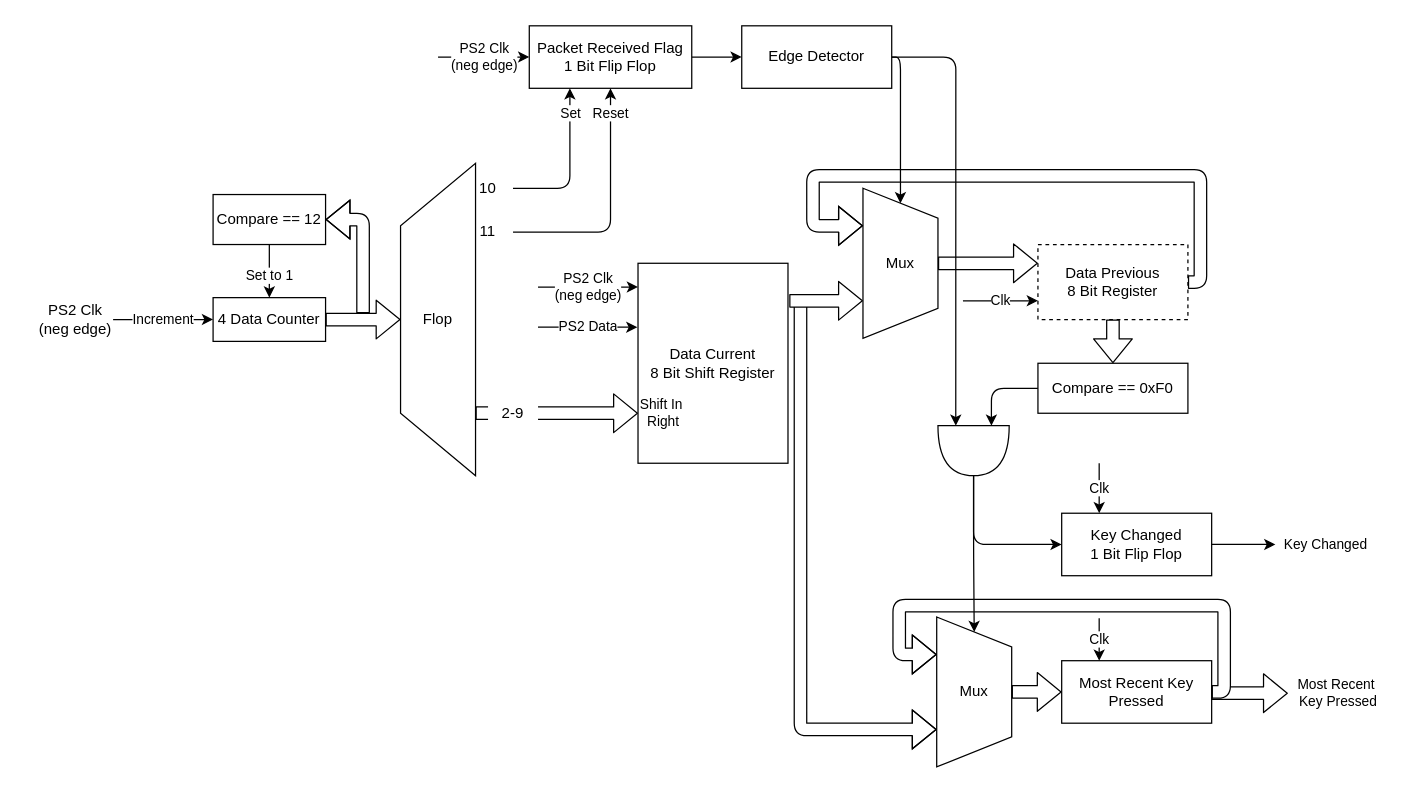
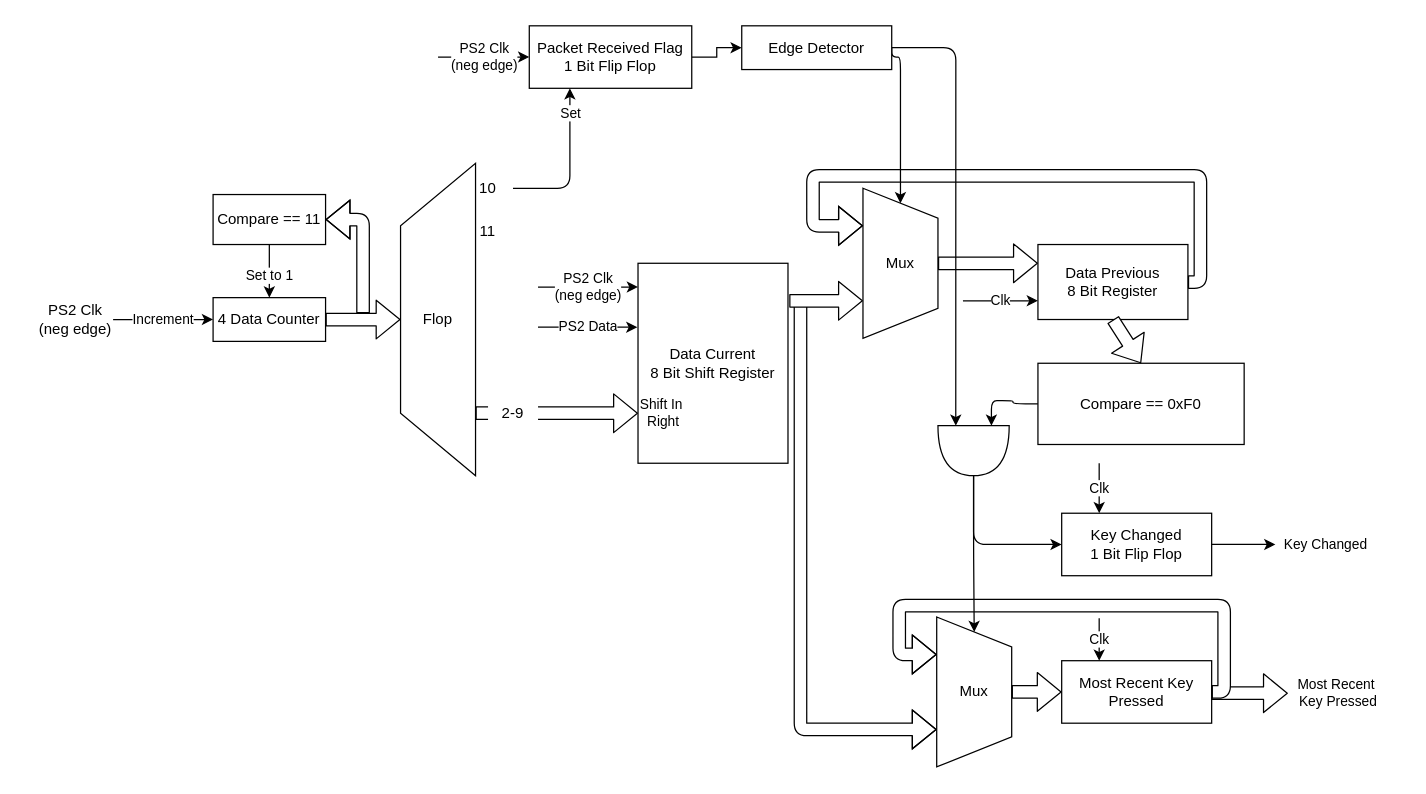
(817, 57) -> (817, 48)
(611, 207) -> none
(269, 219) -> (269, 219)
(1113, 282) -> (1113, 282)
(1113, 388) -> (1141, 404)
